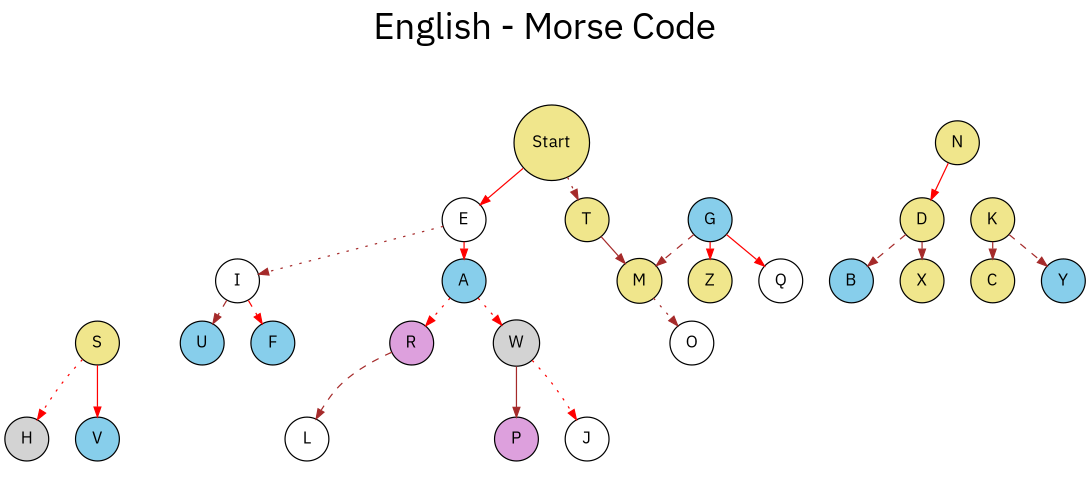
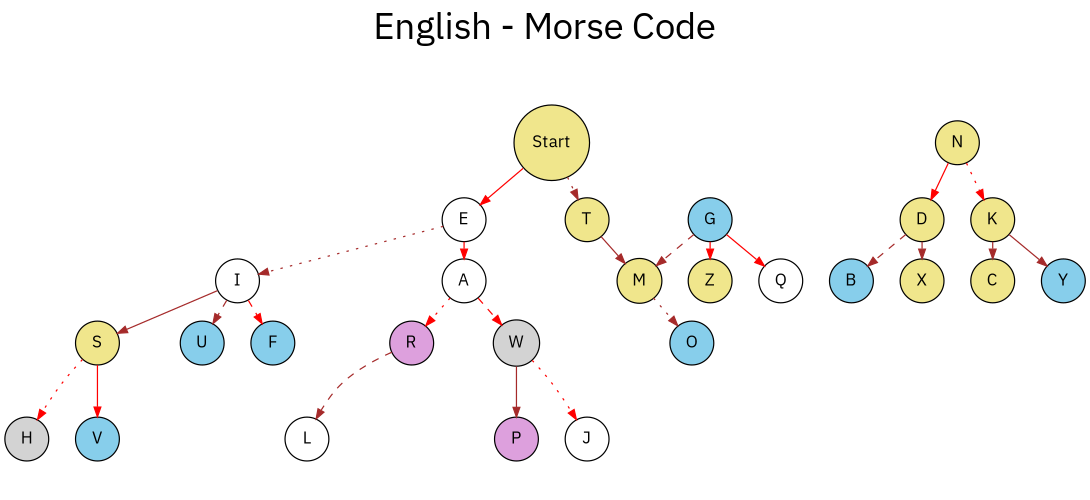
none -> (973, 177)
(1024, 247) -> (1024, 247)
(464, 281) -> (464, 281)
(487, 308) -> (487, 308)
none -> (172, 310)
(692, 343) -> (692, 343)
